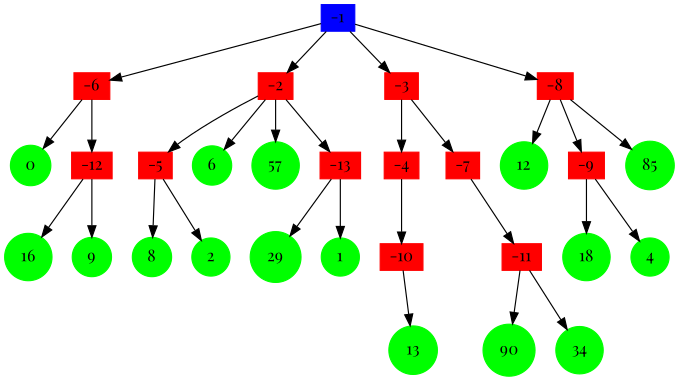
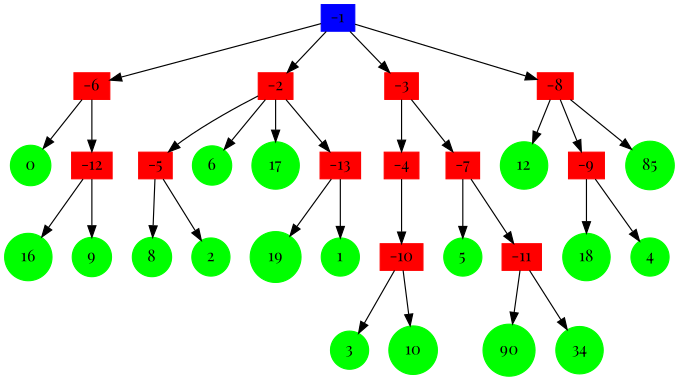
(276, 165) -> (276, 165)
(276, 257) -> (276, 257)
none -> (463, 257)
none -> (350, 350)
(413, 350) -> (413, 350)
